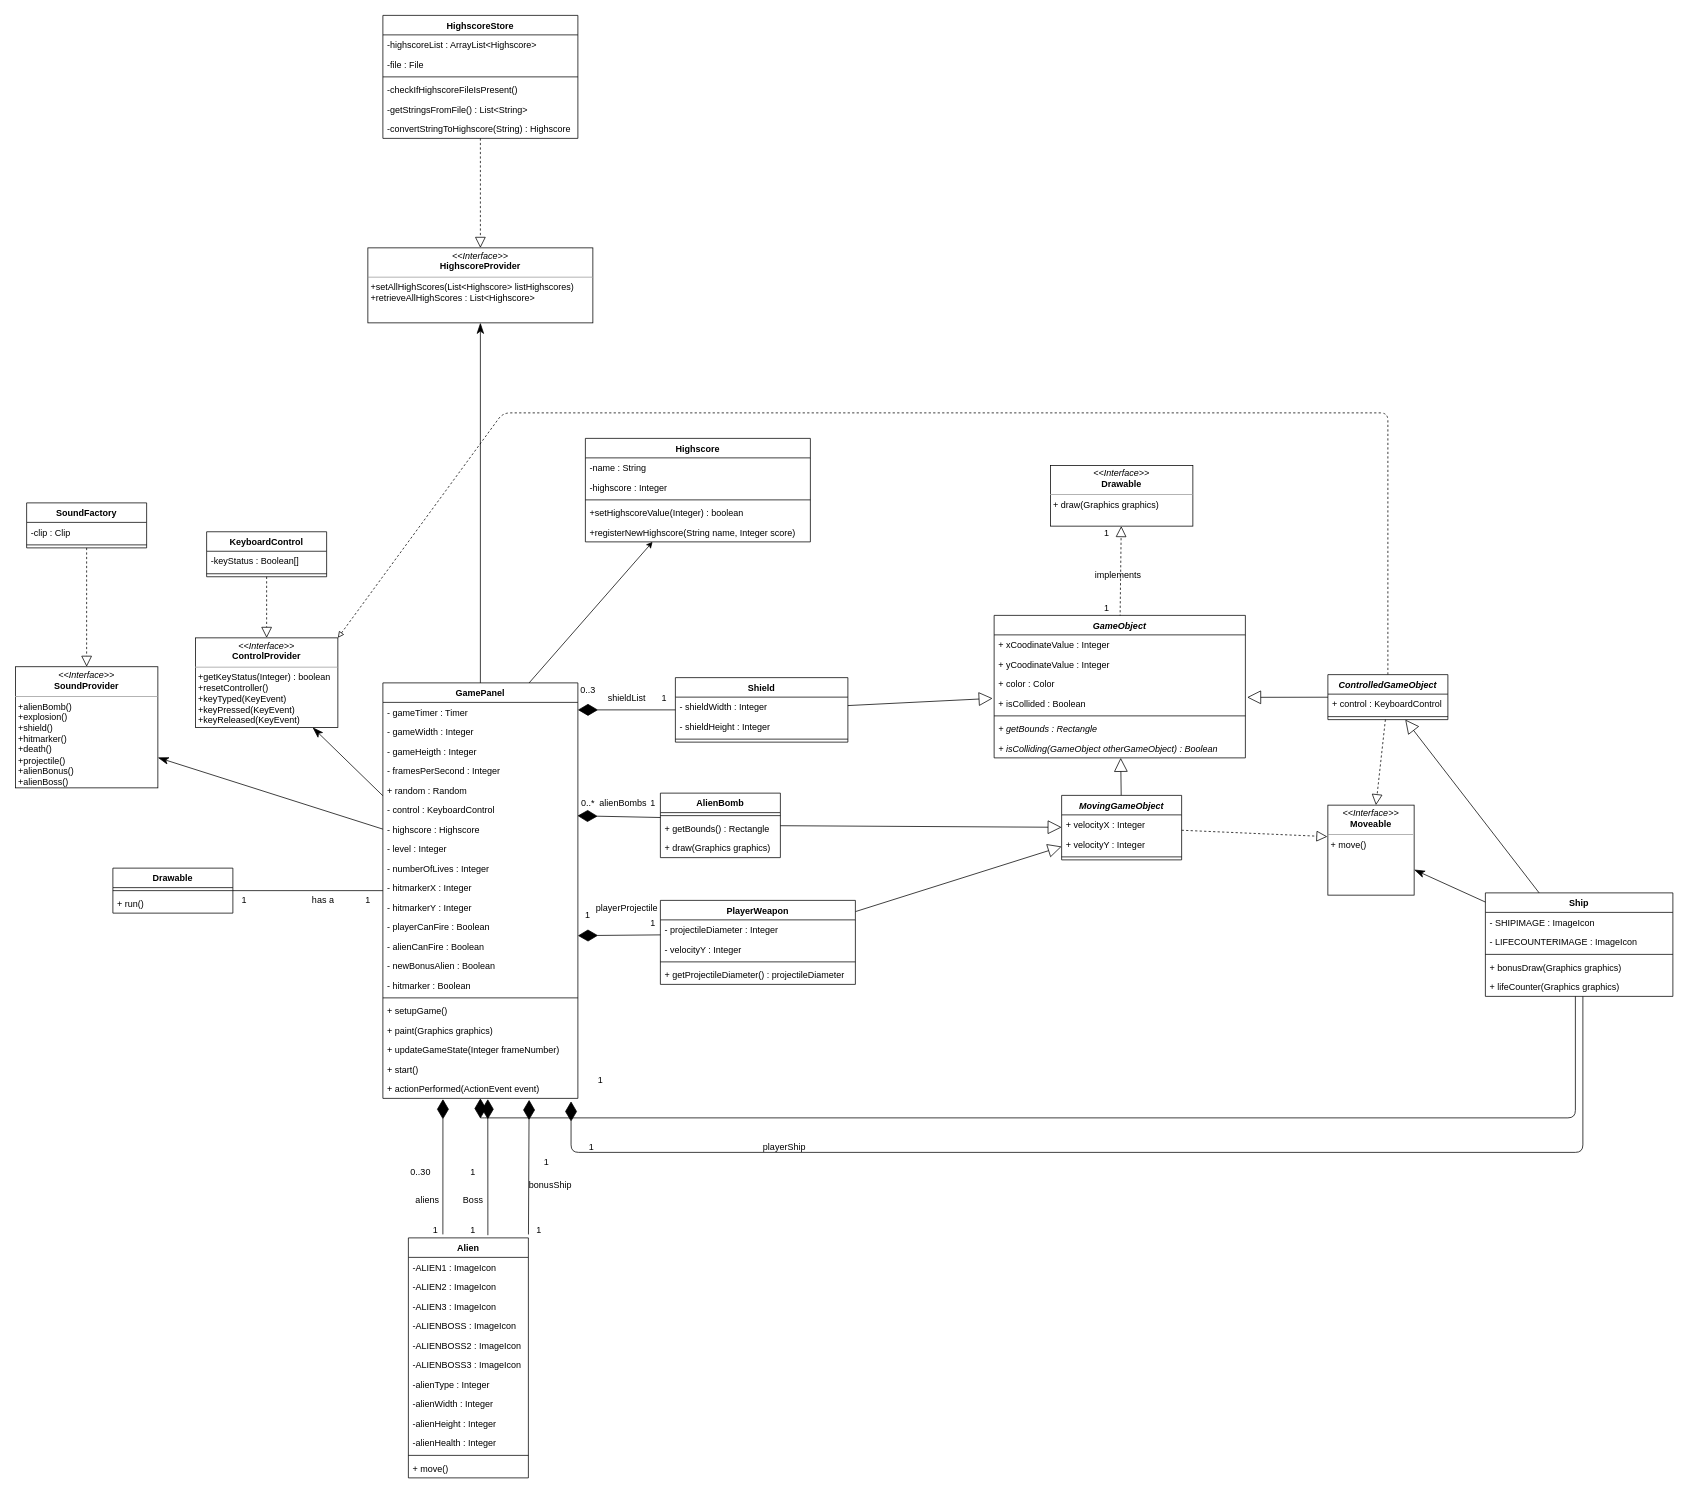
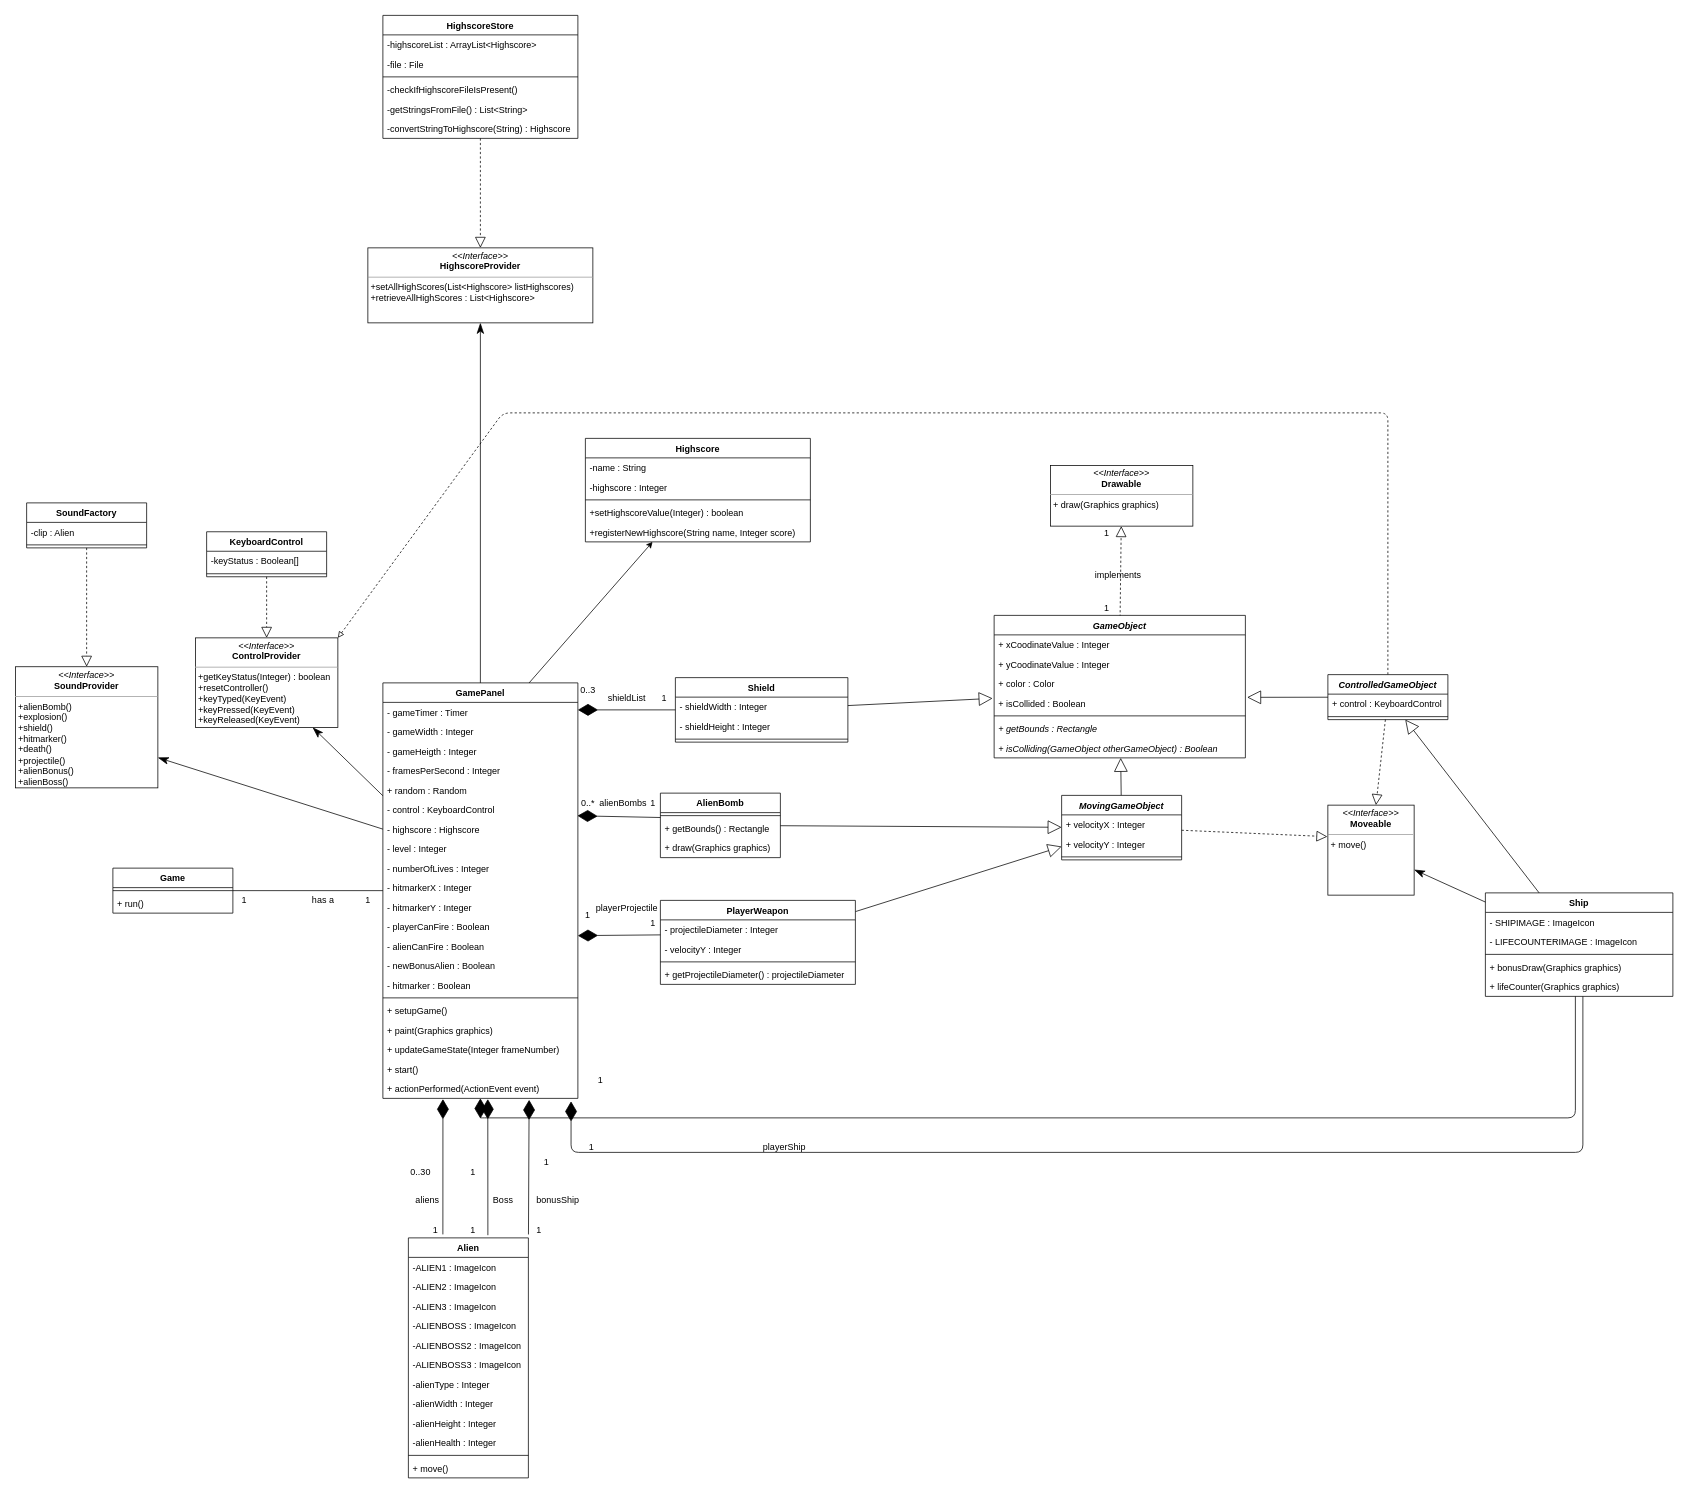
(53, 533) -> (55, 533)
(173, 878) -> (173, 878)
(550, 1185) -> (558, 1200)
(473, 1200) -> (503, 1200)
